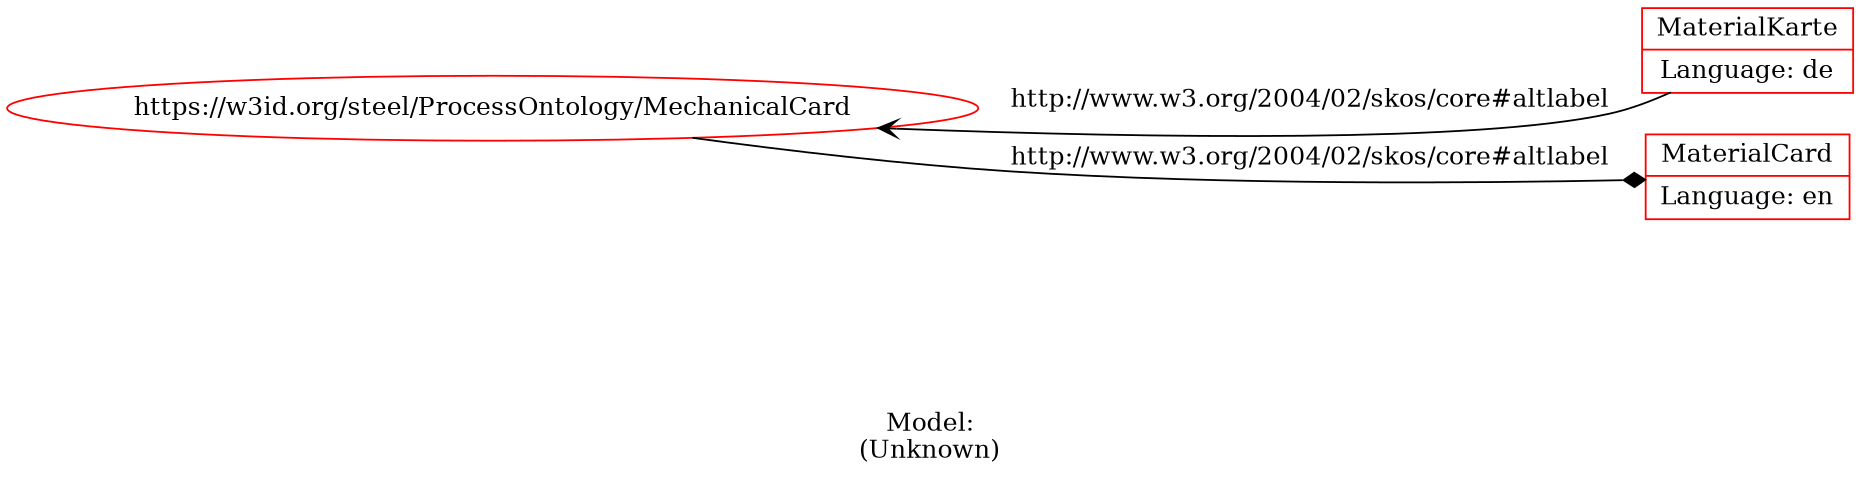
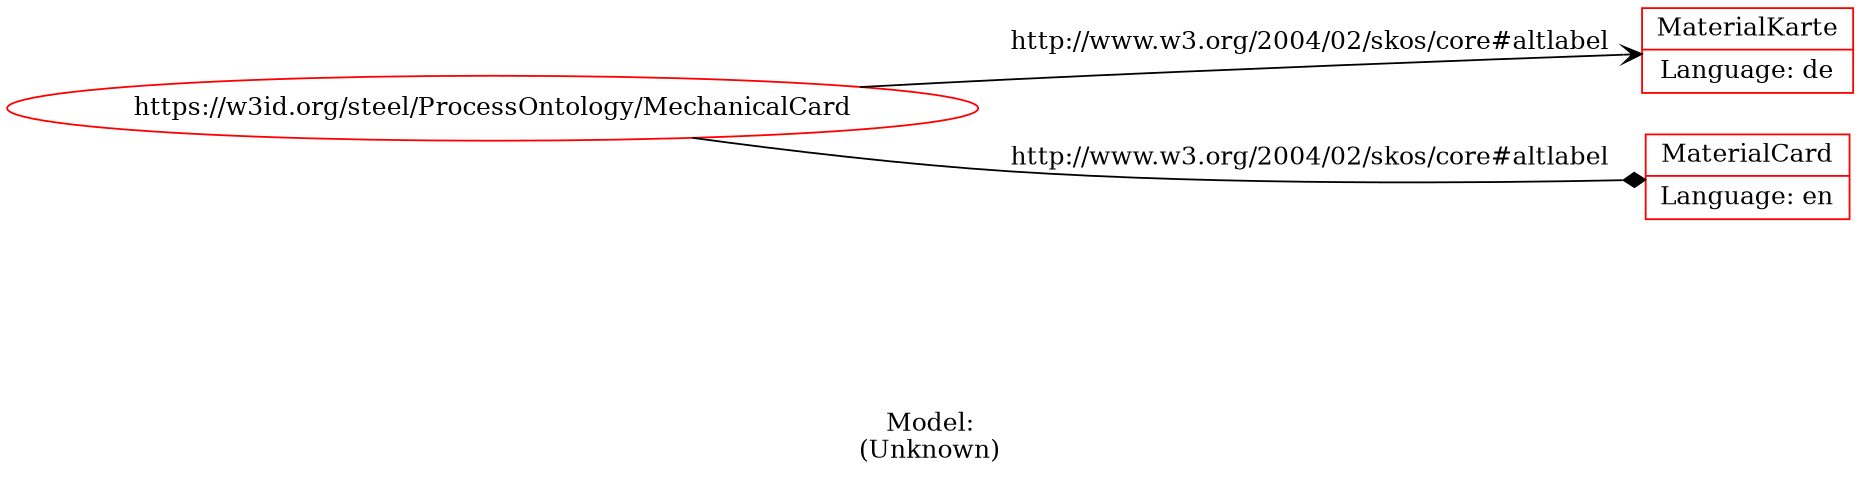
(1286, 136) -> (1242, 69)
